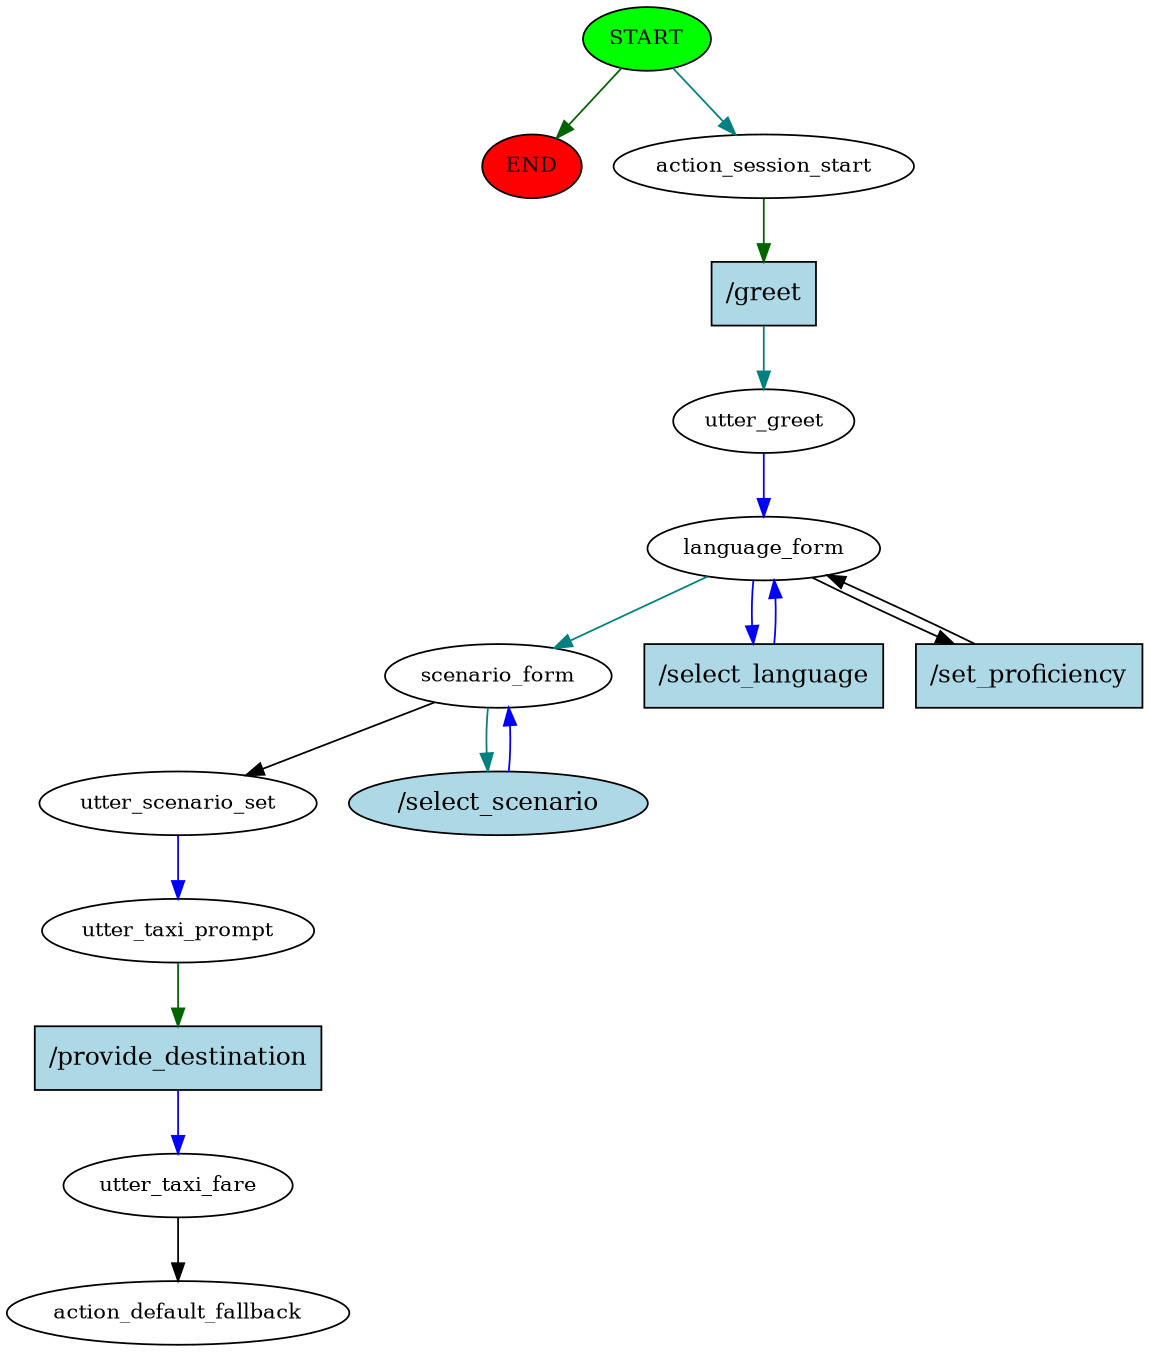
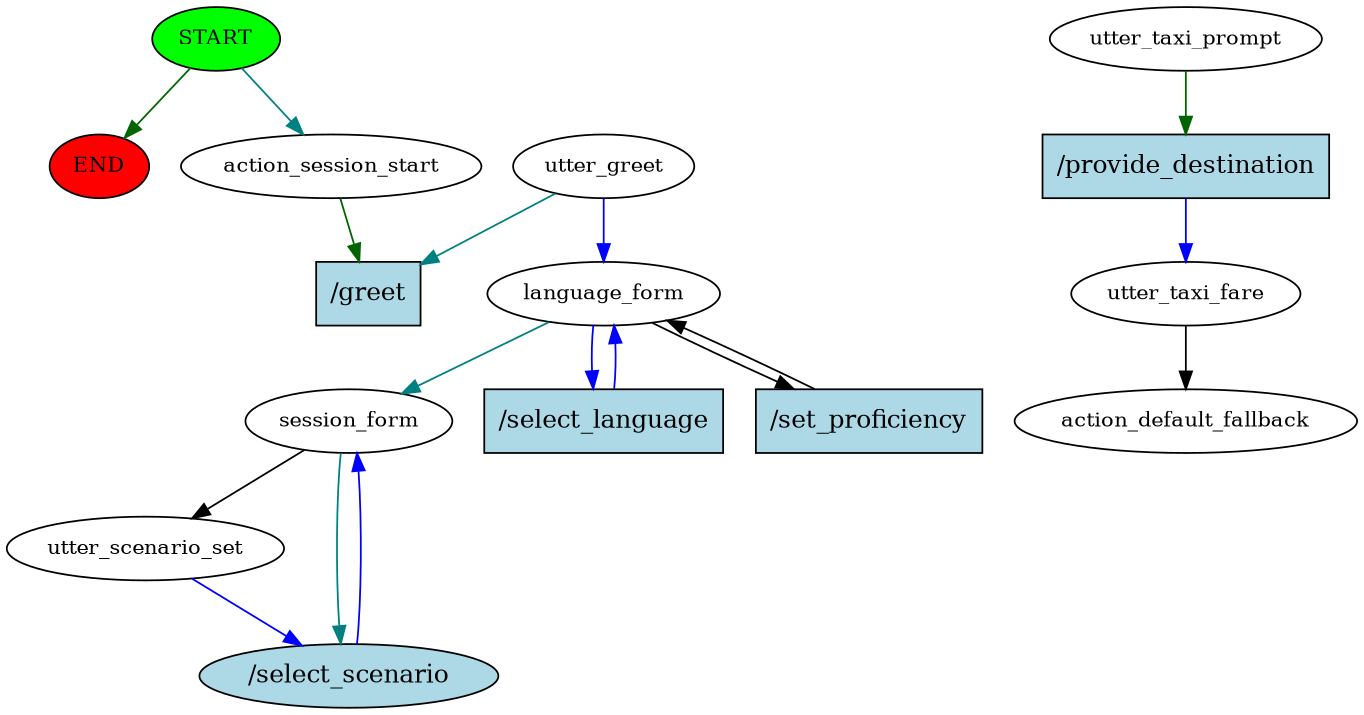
(764, 349) -> (496, 225)
(498, 676) -> (349, 421)
(178, 858) -> (239, 607)
